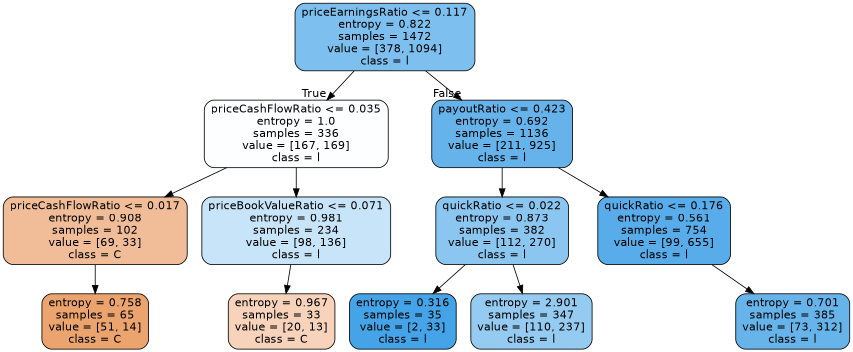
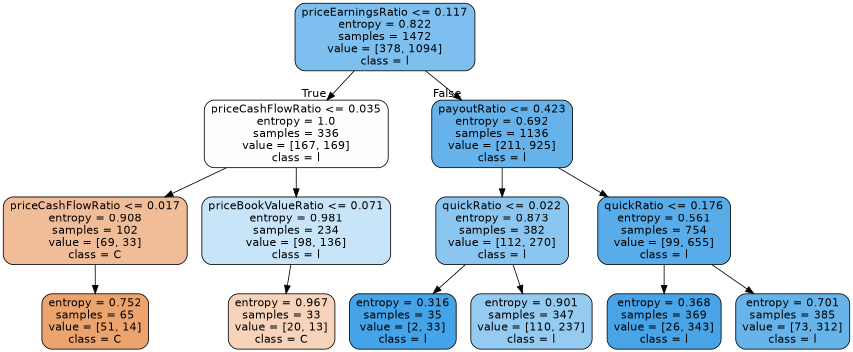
(95, 321) -> (95, 321)
(531, 321) -> (531, 321)
none -> (664, 321)
